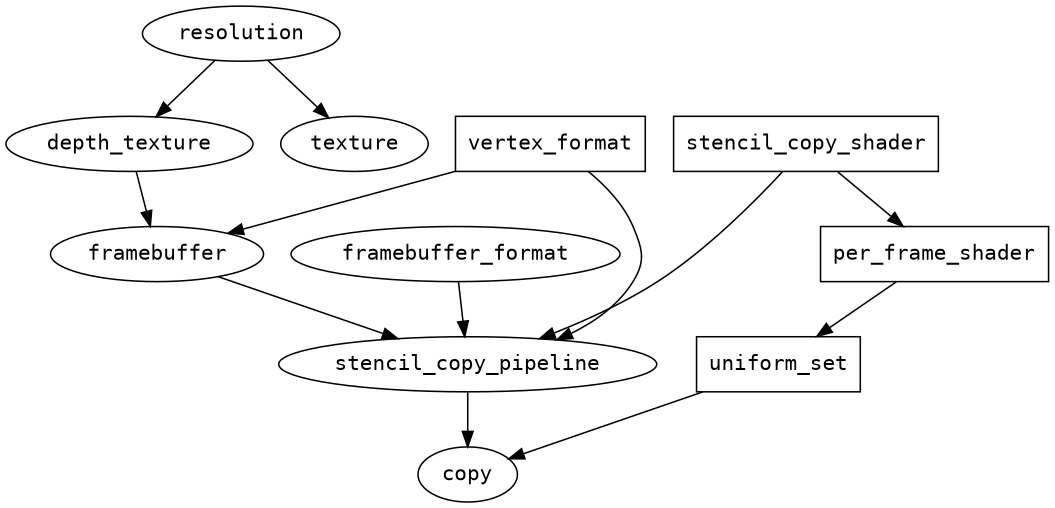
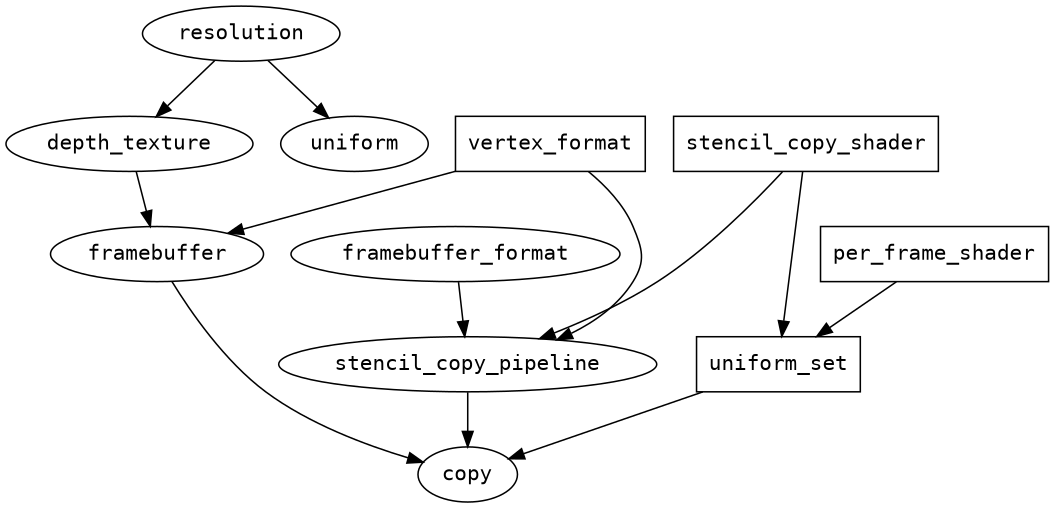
(354, 144) -> (354, 144)
(864, 194) -> (793, 246)
(301, 305) -> (271, 395)
